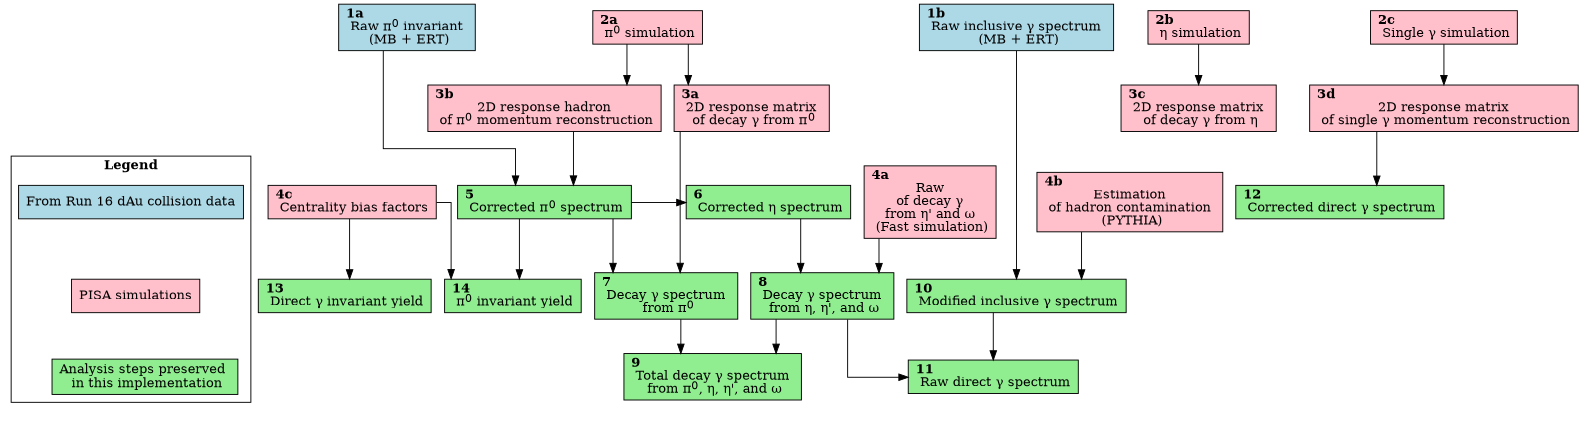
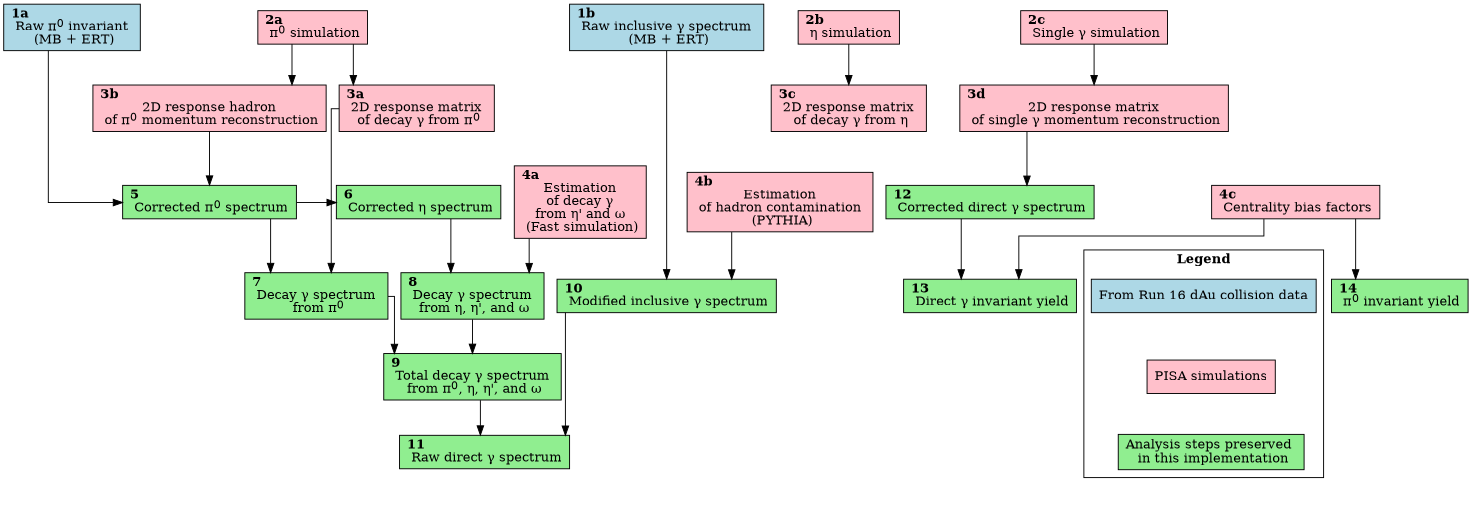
(930, 188) -> (580, 188)
(519, 244) -> none
none -> (961, 244)
(848, 374) -> (480, 413)
